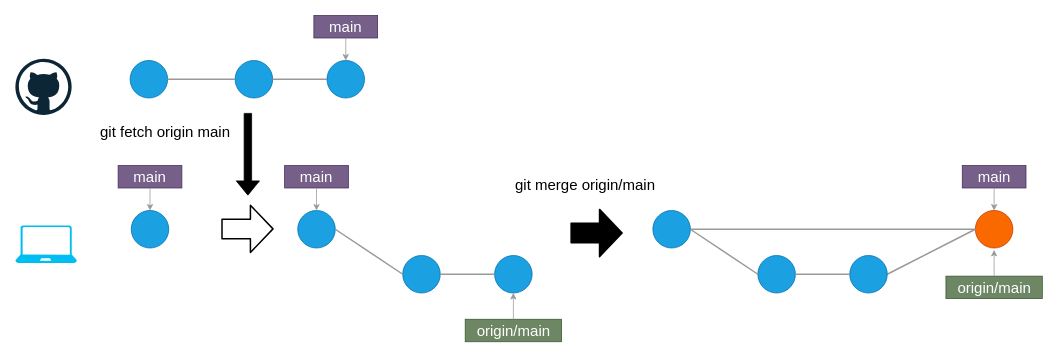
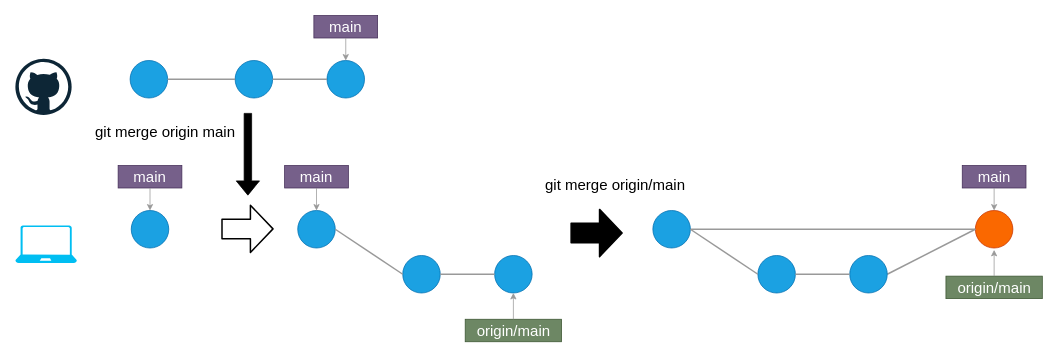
(165, 132) -> (165, 132)
(585, 184) -> (615, 184)
